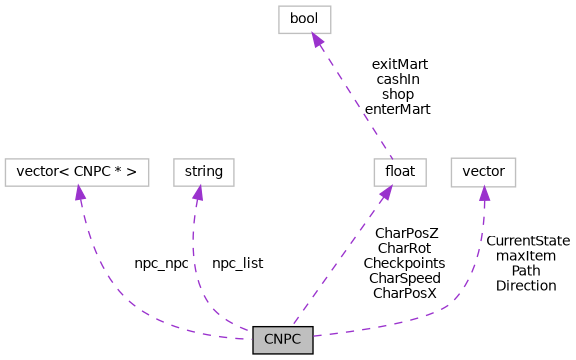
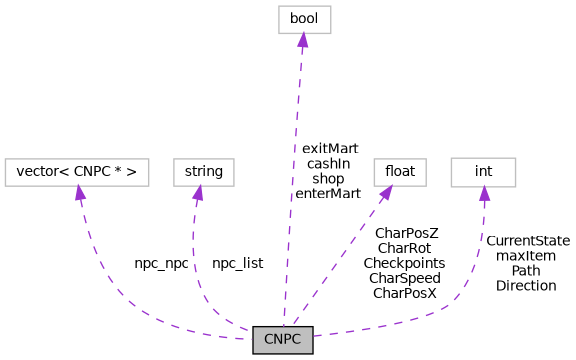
(356, 102) -> (292, 187)
(483, 173) -> (483, 173)
